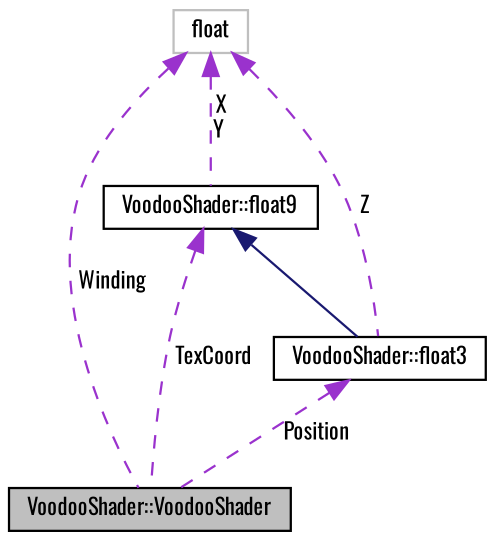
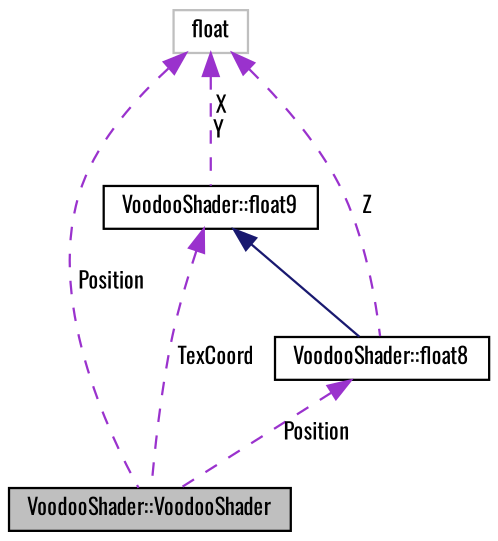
(110, 283) -> (109, 283)
(380, 358) -> (382, 358)
